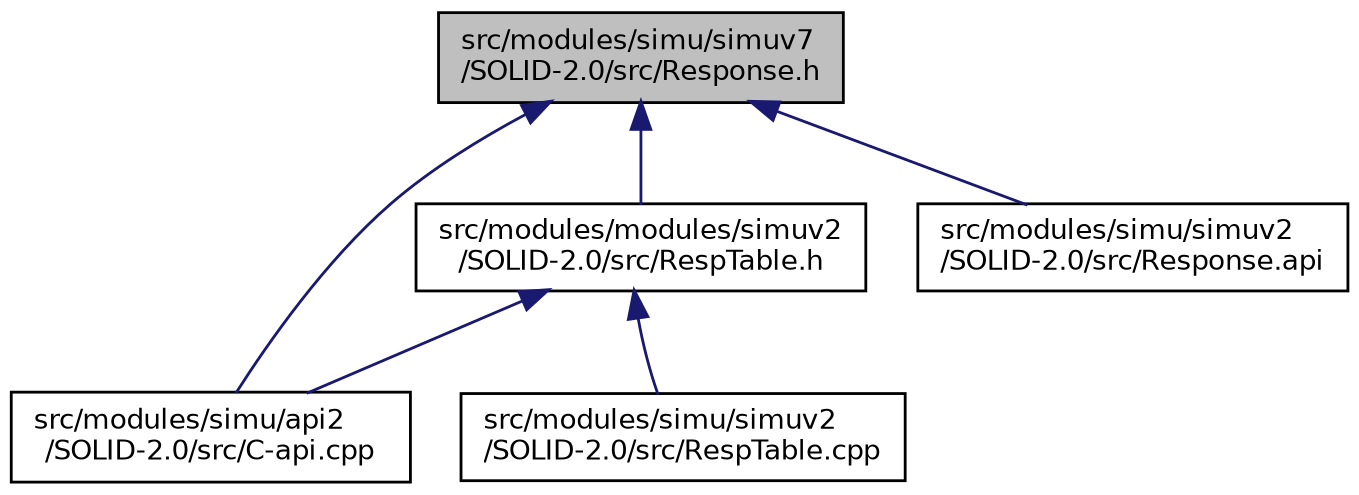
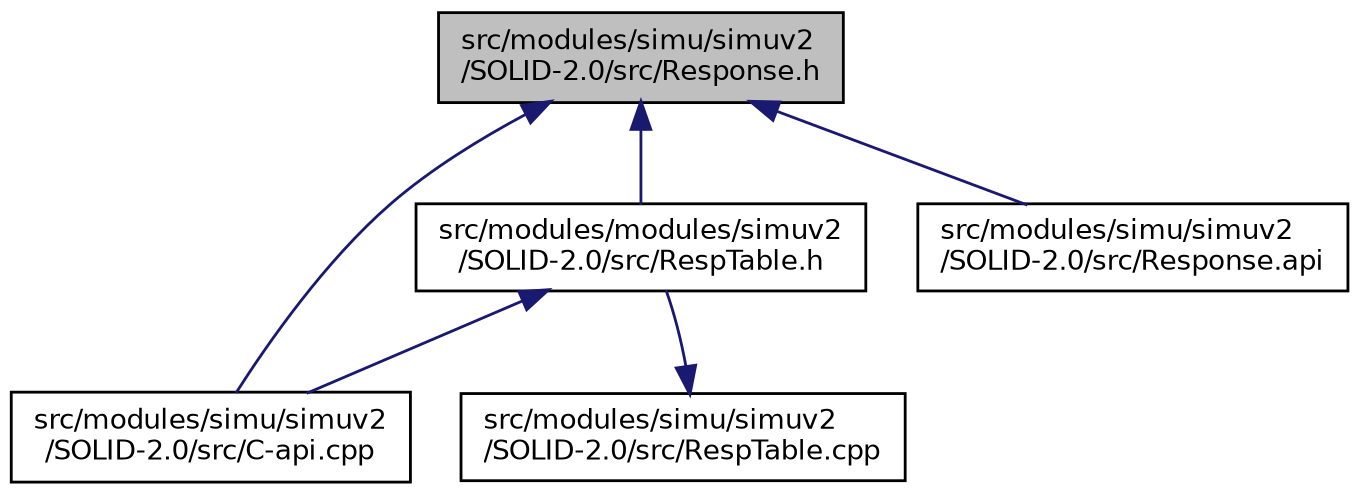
(641, 58) -> (641, 58)
(647, 357) -> (677, 328)
(211, 437) -> (211, 437)
